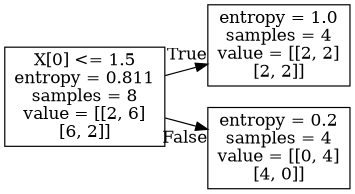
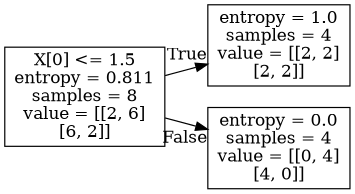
(279, 148) -> (279, 148)
